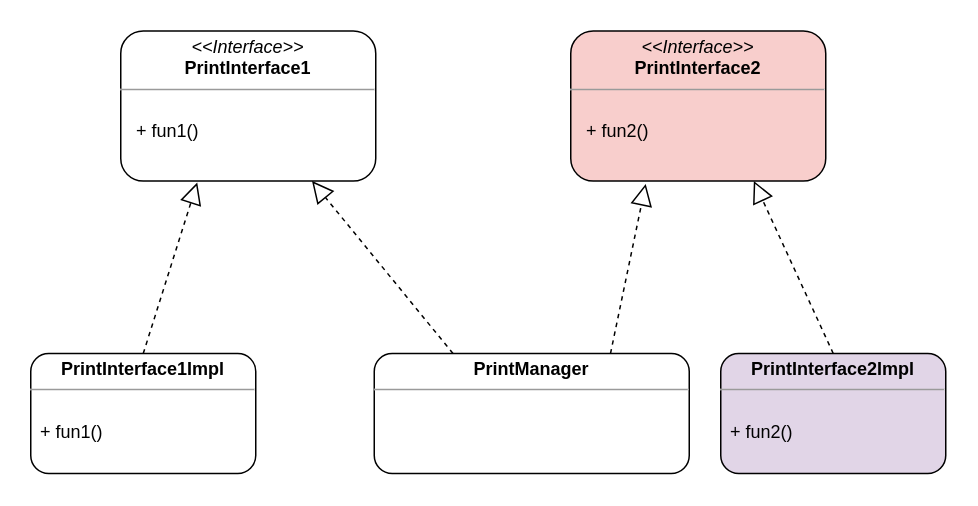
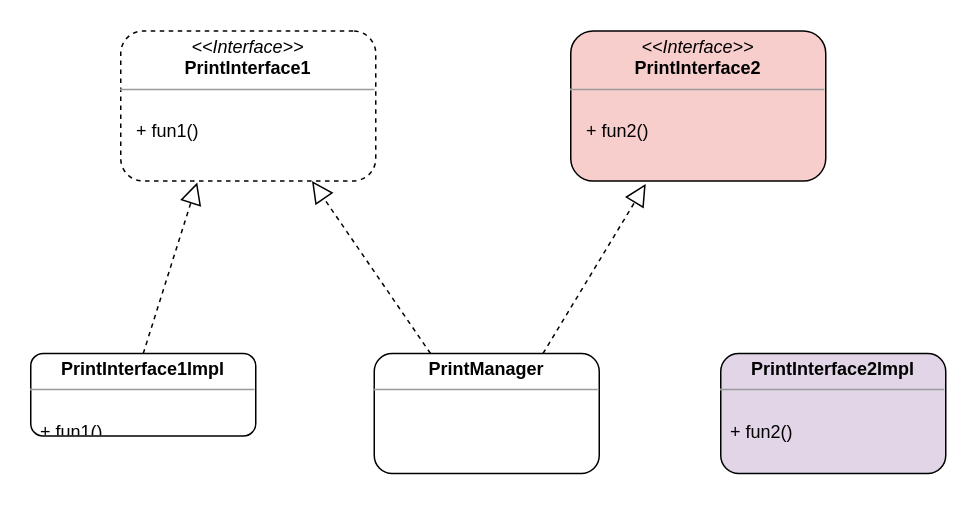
(248, 106) -> (248, 106)
(798, 277) -> none
(143, 413) -> (143, 395)
(532, 413) -> (487, 413)
